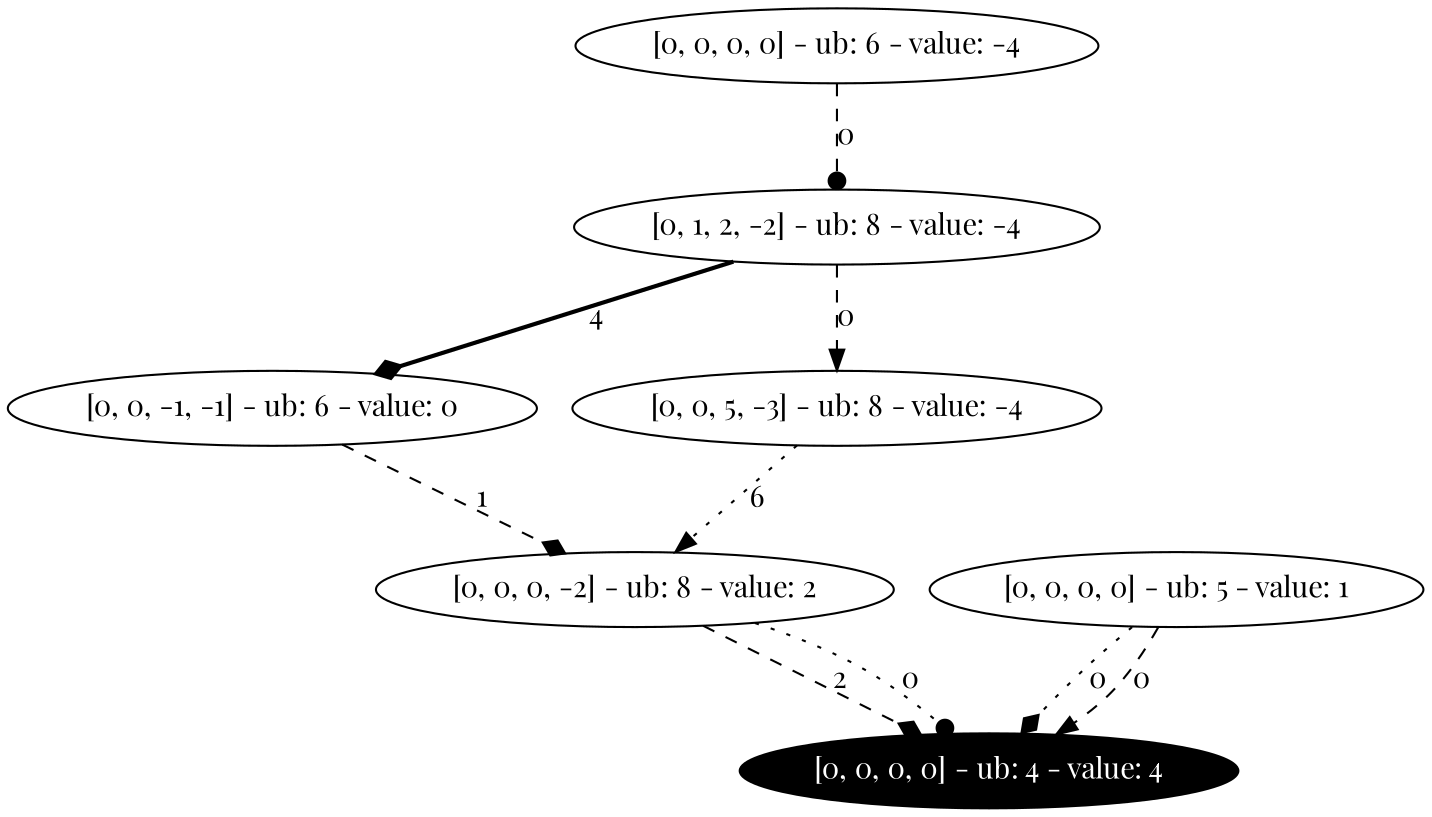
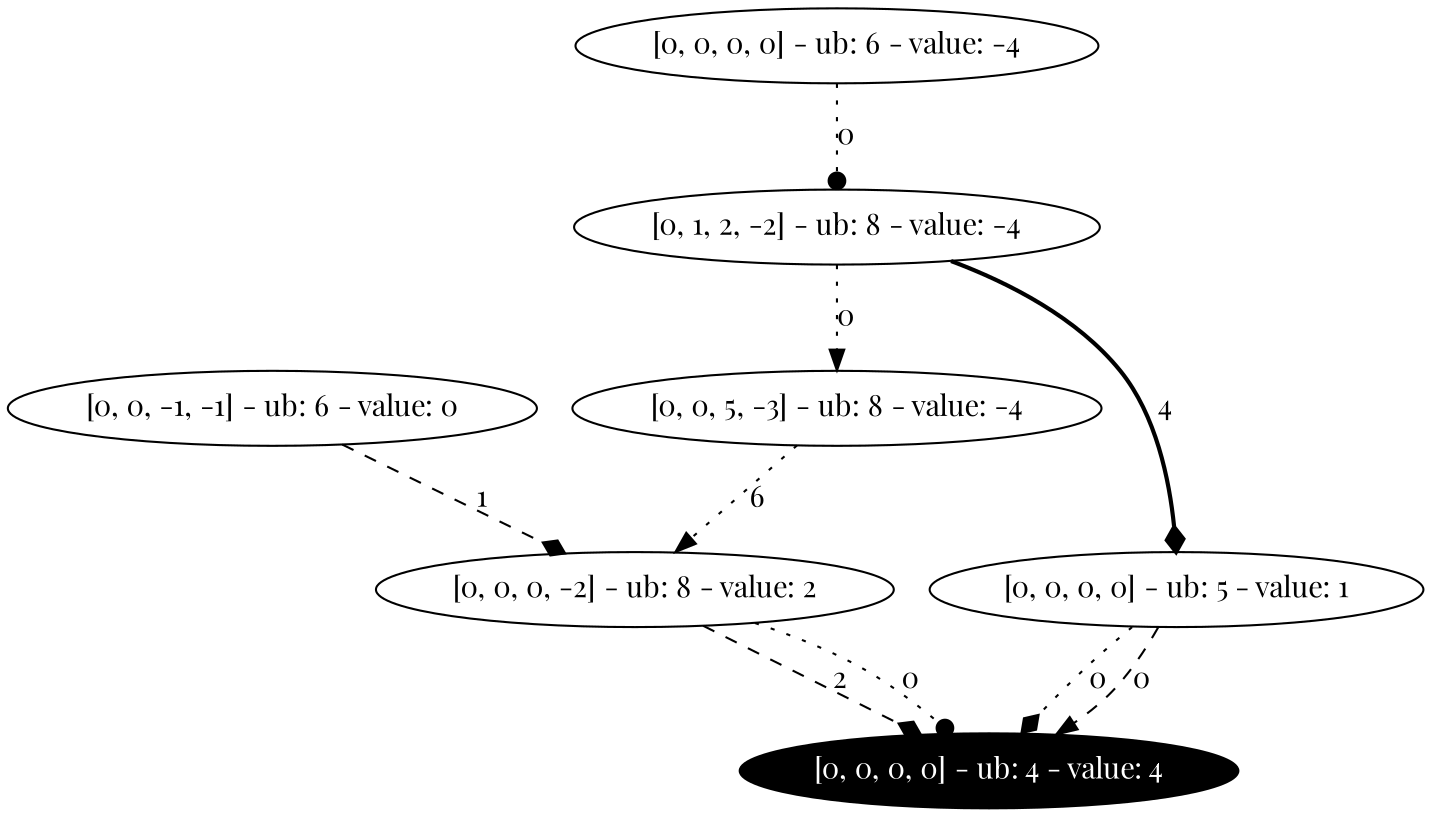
(837, 128) -> (837, 128)
(837, 307) -> (837, 307)
(567, 314) -> (1108, 357)
